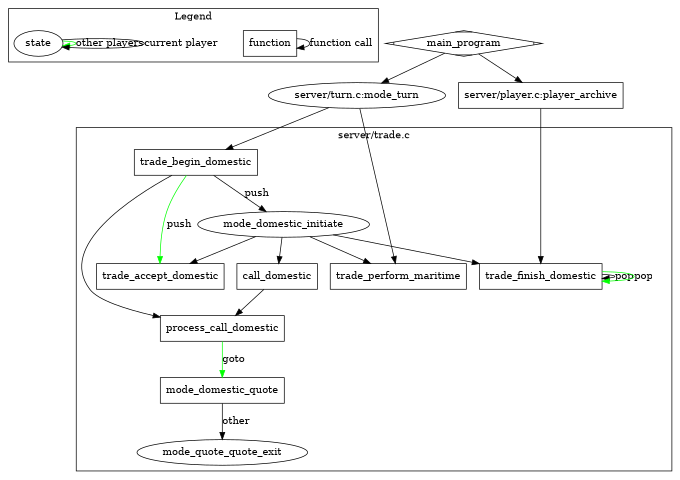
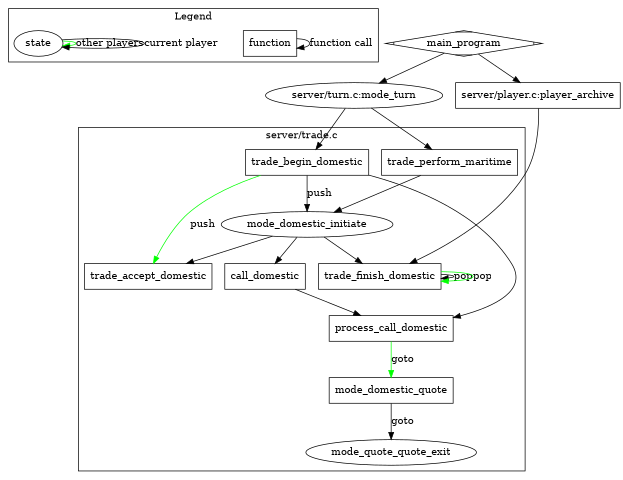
(337, 249) -> (381, 192)
(236, 421) -> (403, 421)
